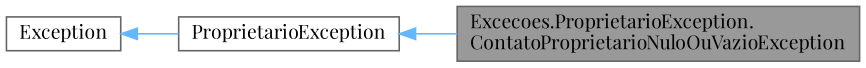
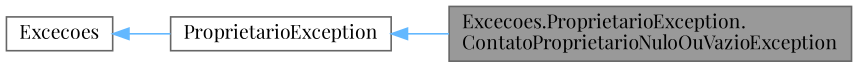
(64, 34) -> (60, 34)
